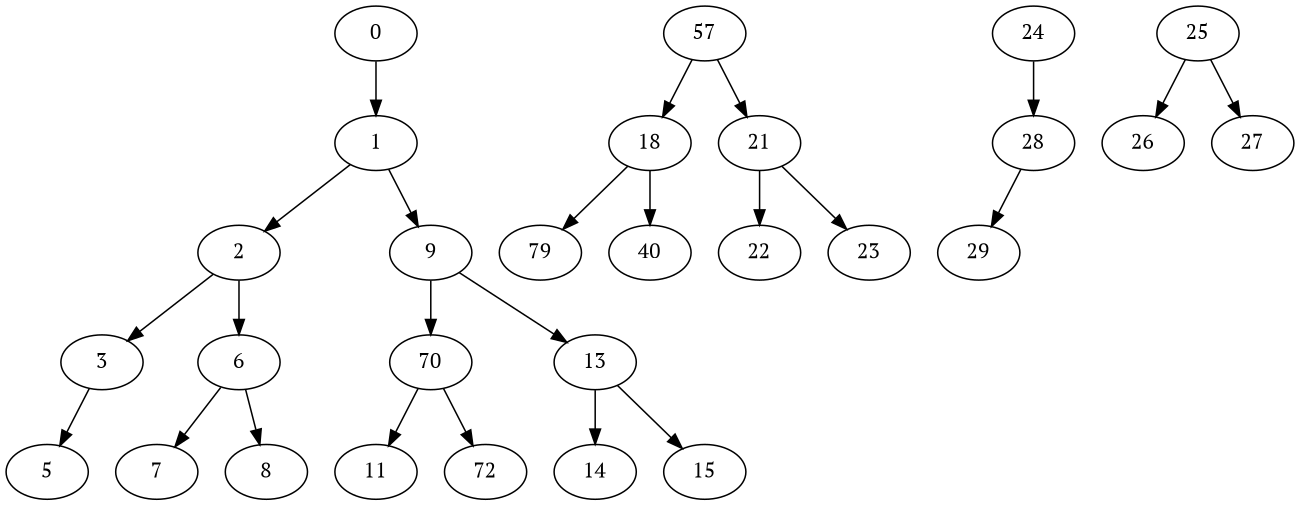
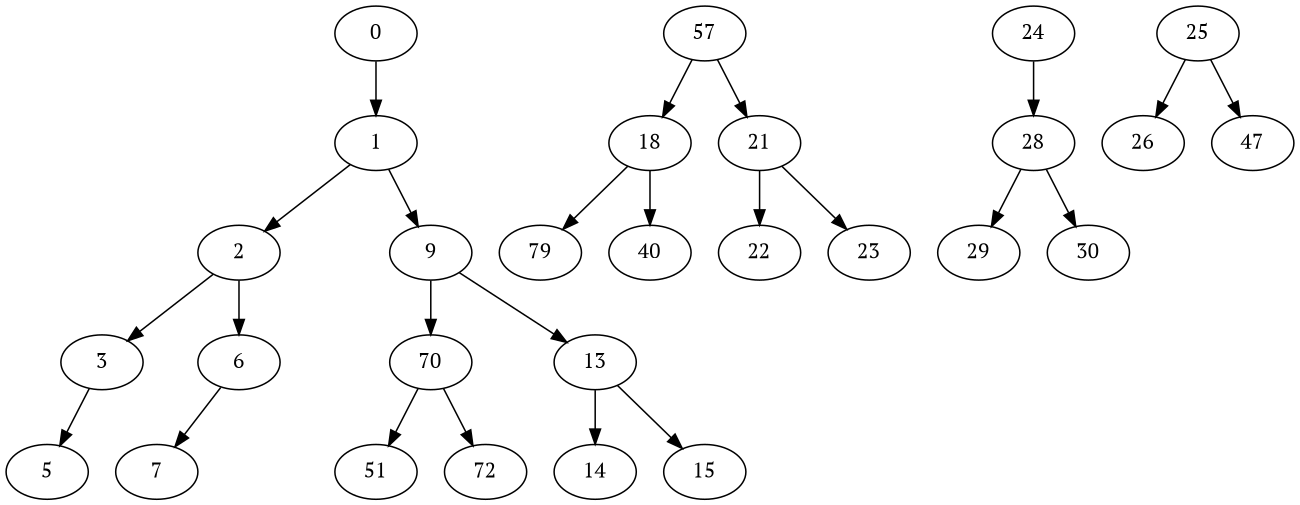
(1253, 143) -> (1253, 143)
none -> (1088, 253)
(266, 472) -> none
(376, 472) -> (376, 472)
